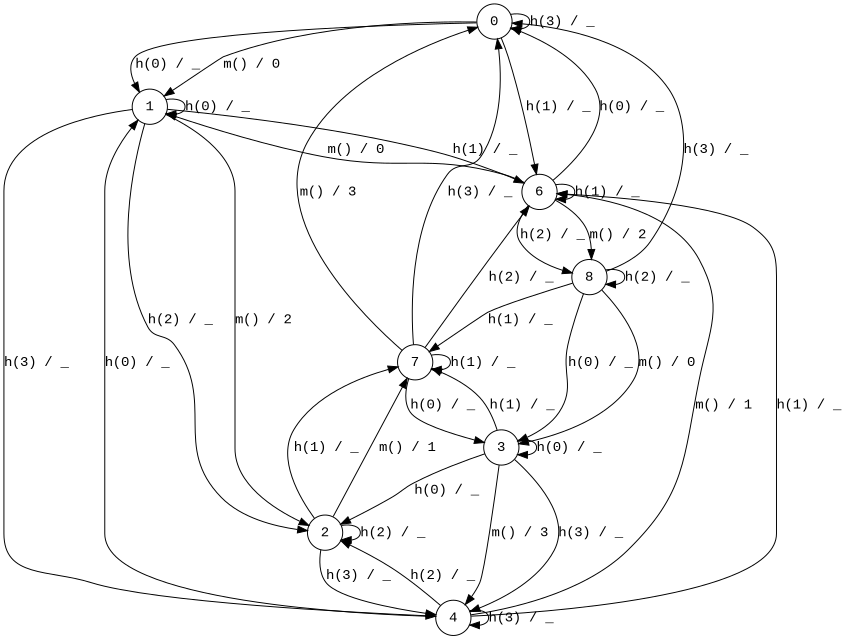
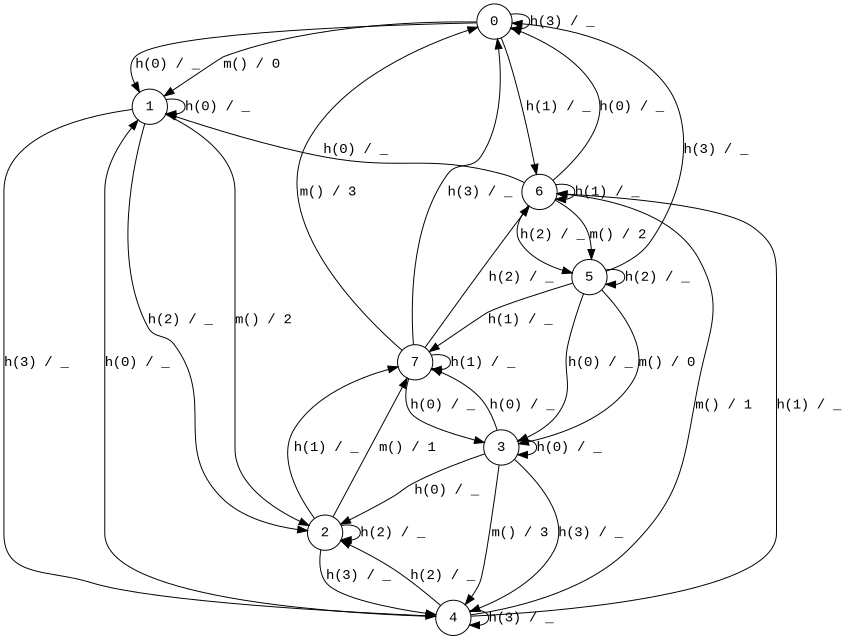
(344, 133) -> none
(356, 149) -> (356, 149)
(589, 277) -> (589, 277)
(522, 405) -> (522, 405)
